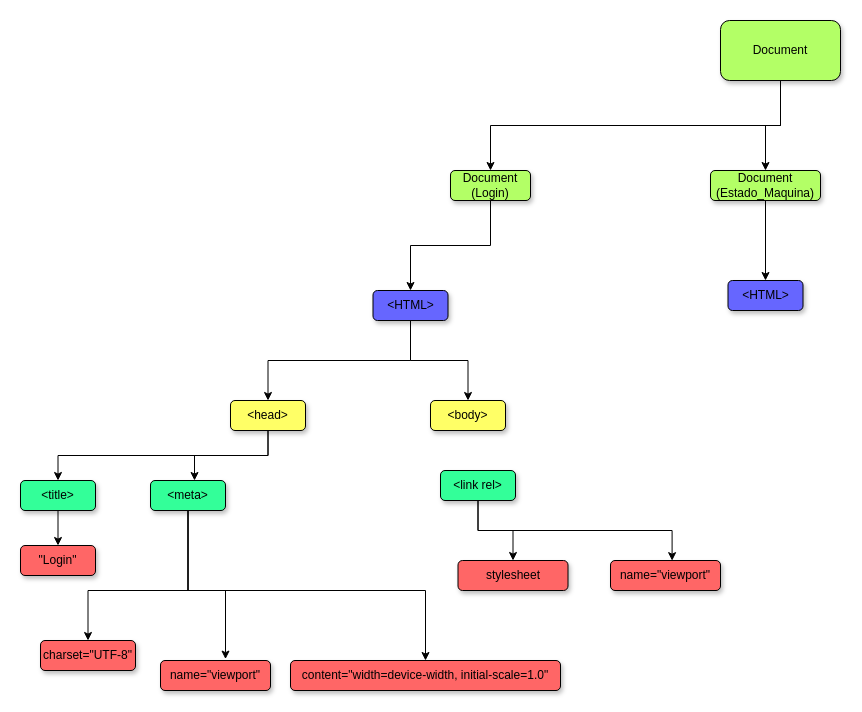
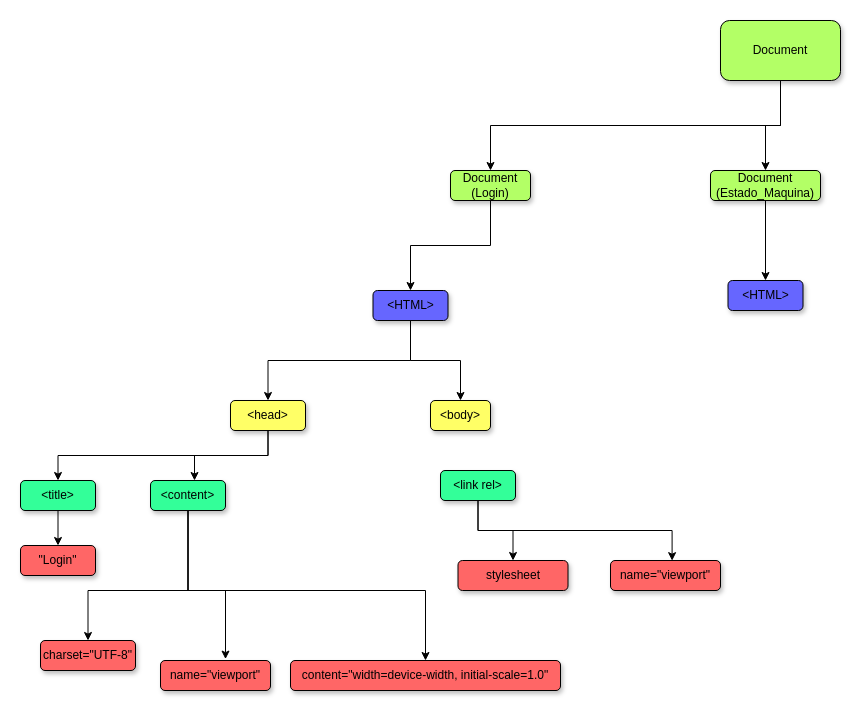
(468, 416) -> (461, 416)
(188, 496) -> (188, 496)
